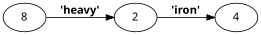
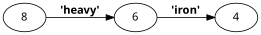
(136, 17) -> (136, 17)
